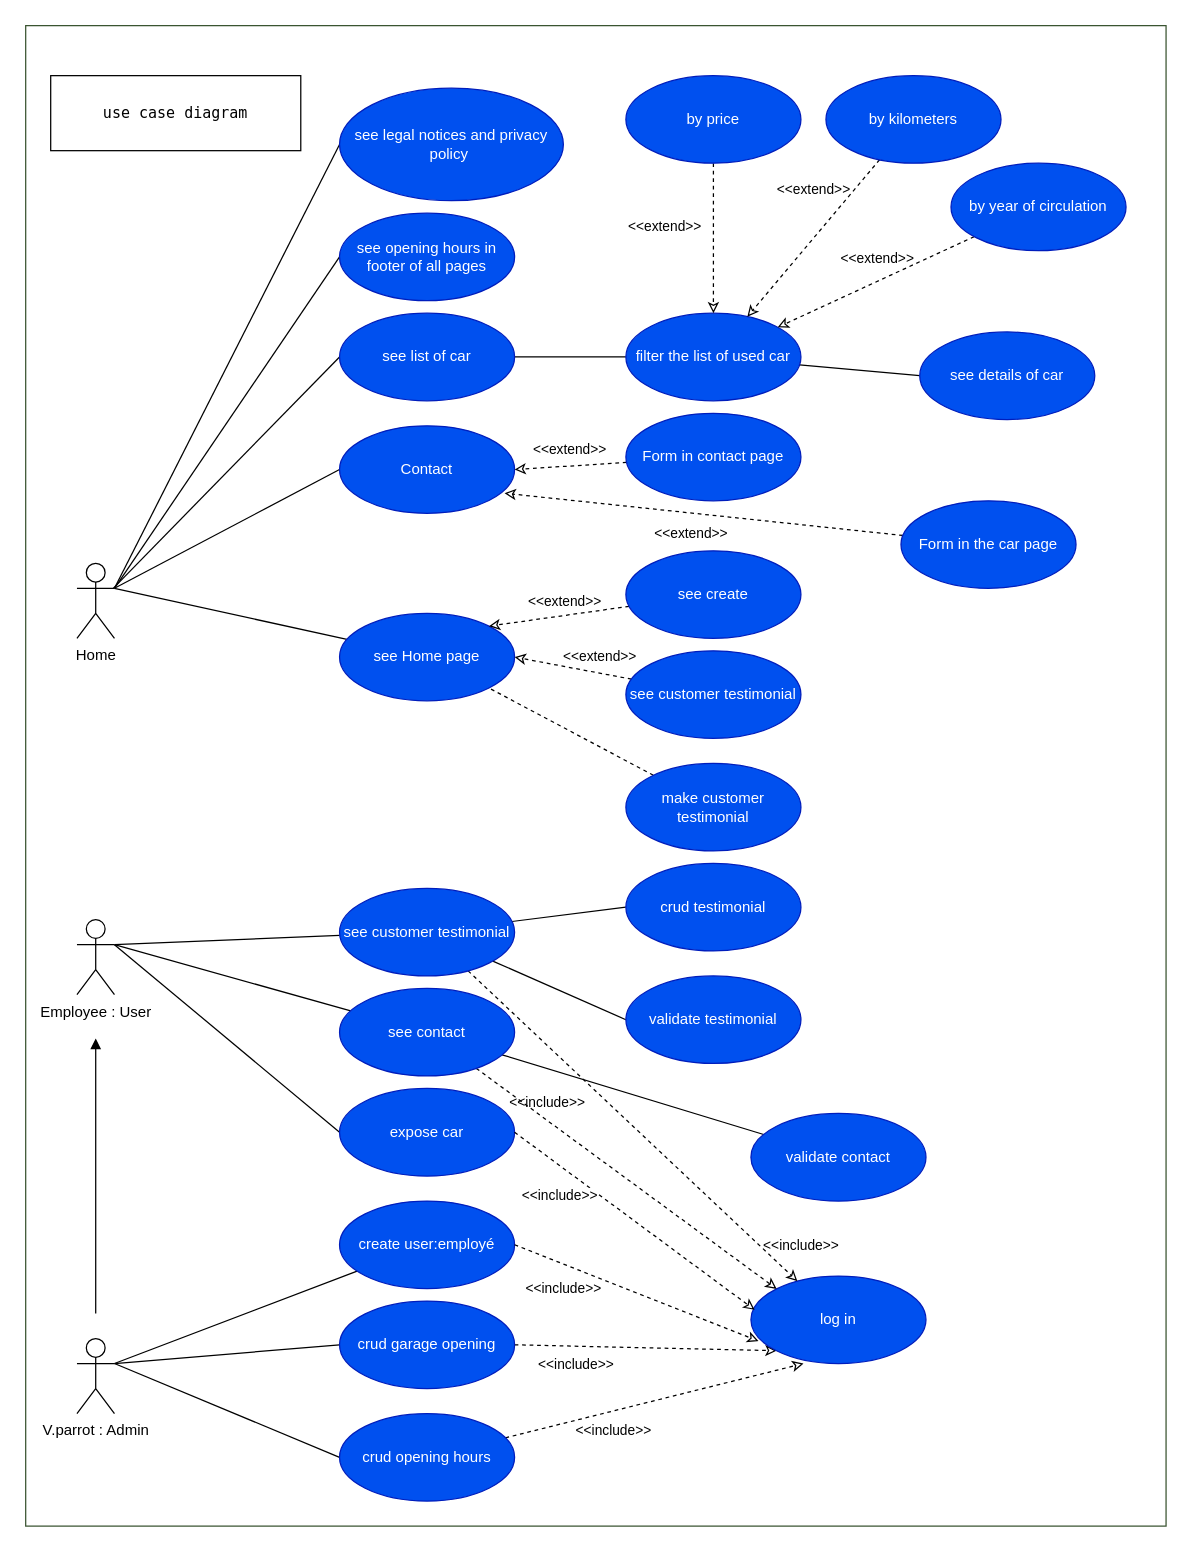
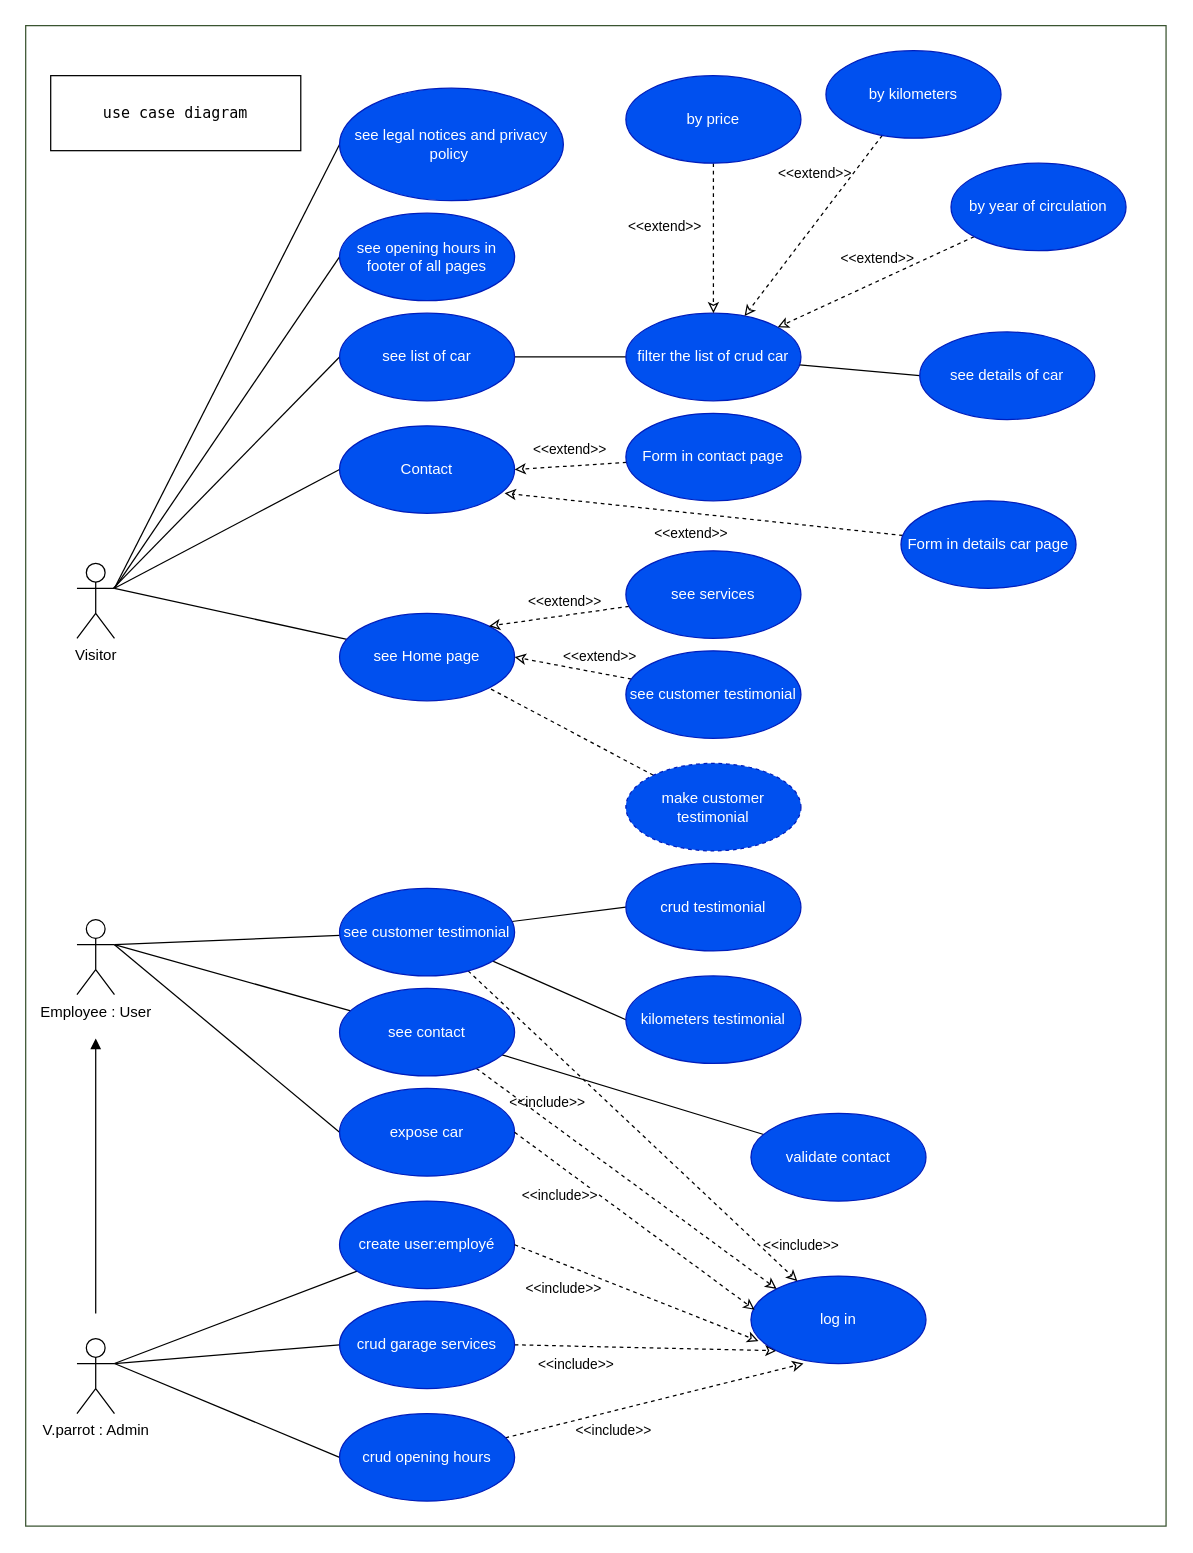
(913, 119) -> (913, 94)
(713, 357) -> (713, 357)
(988, 544) -> (988, 544)
(713, 594) -> (713, 594)
(96, 656) -> (96, 656)
(713, 807) -> (713, 807)
(713, 1019) -> (713, 1019)
(427, 1344) -> (427, 1344)
